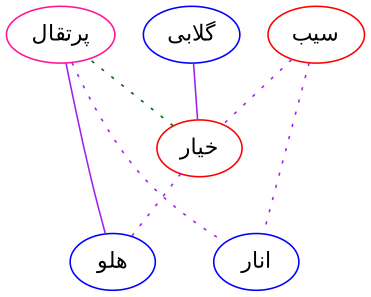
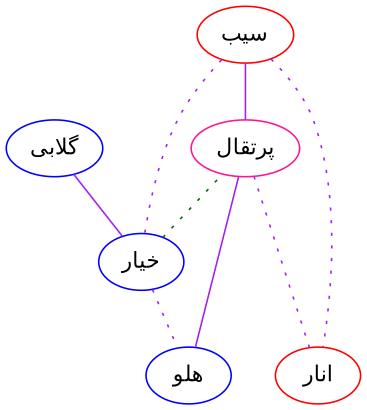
none -> (245, 92)
(200, 148) -> (141, 262)
(256, 262) -> (318, 376)
